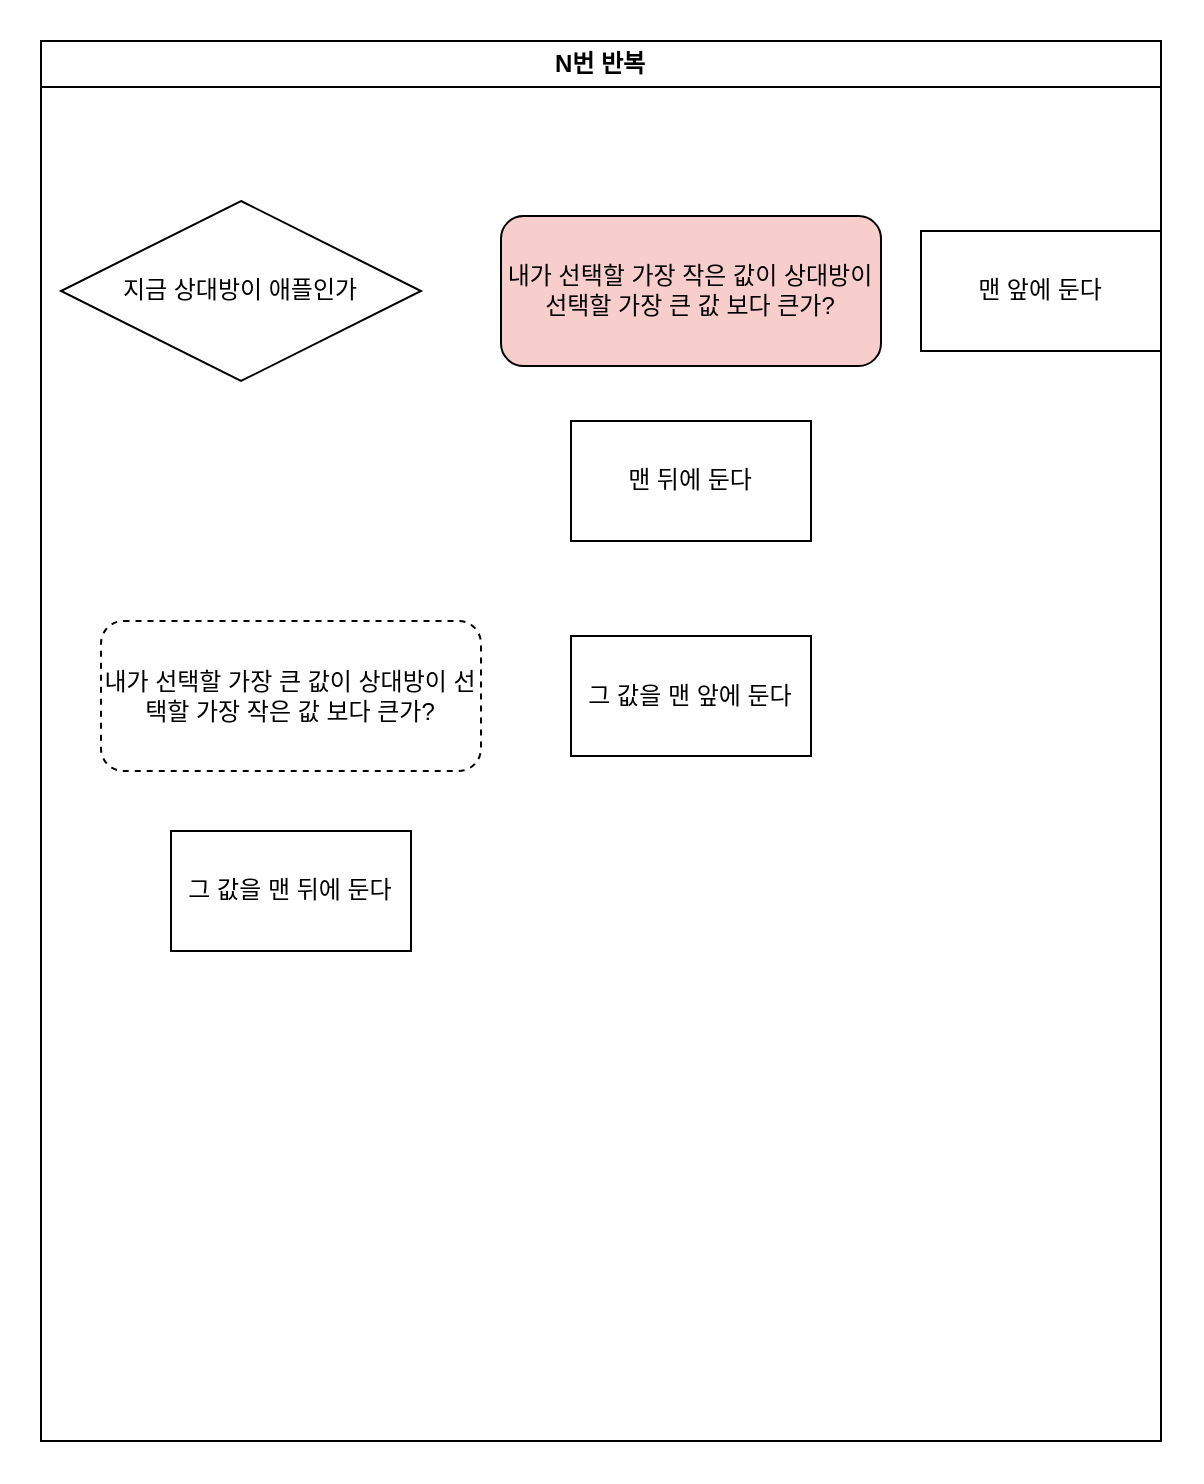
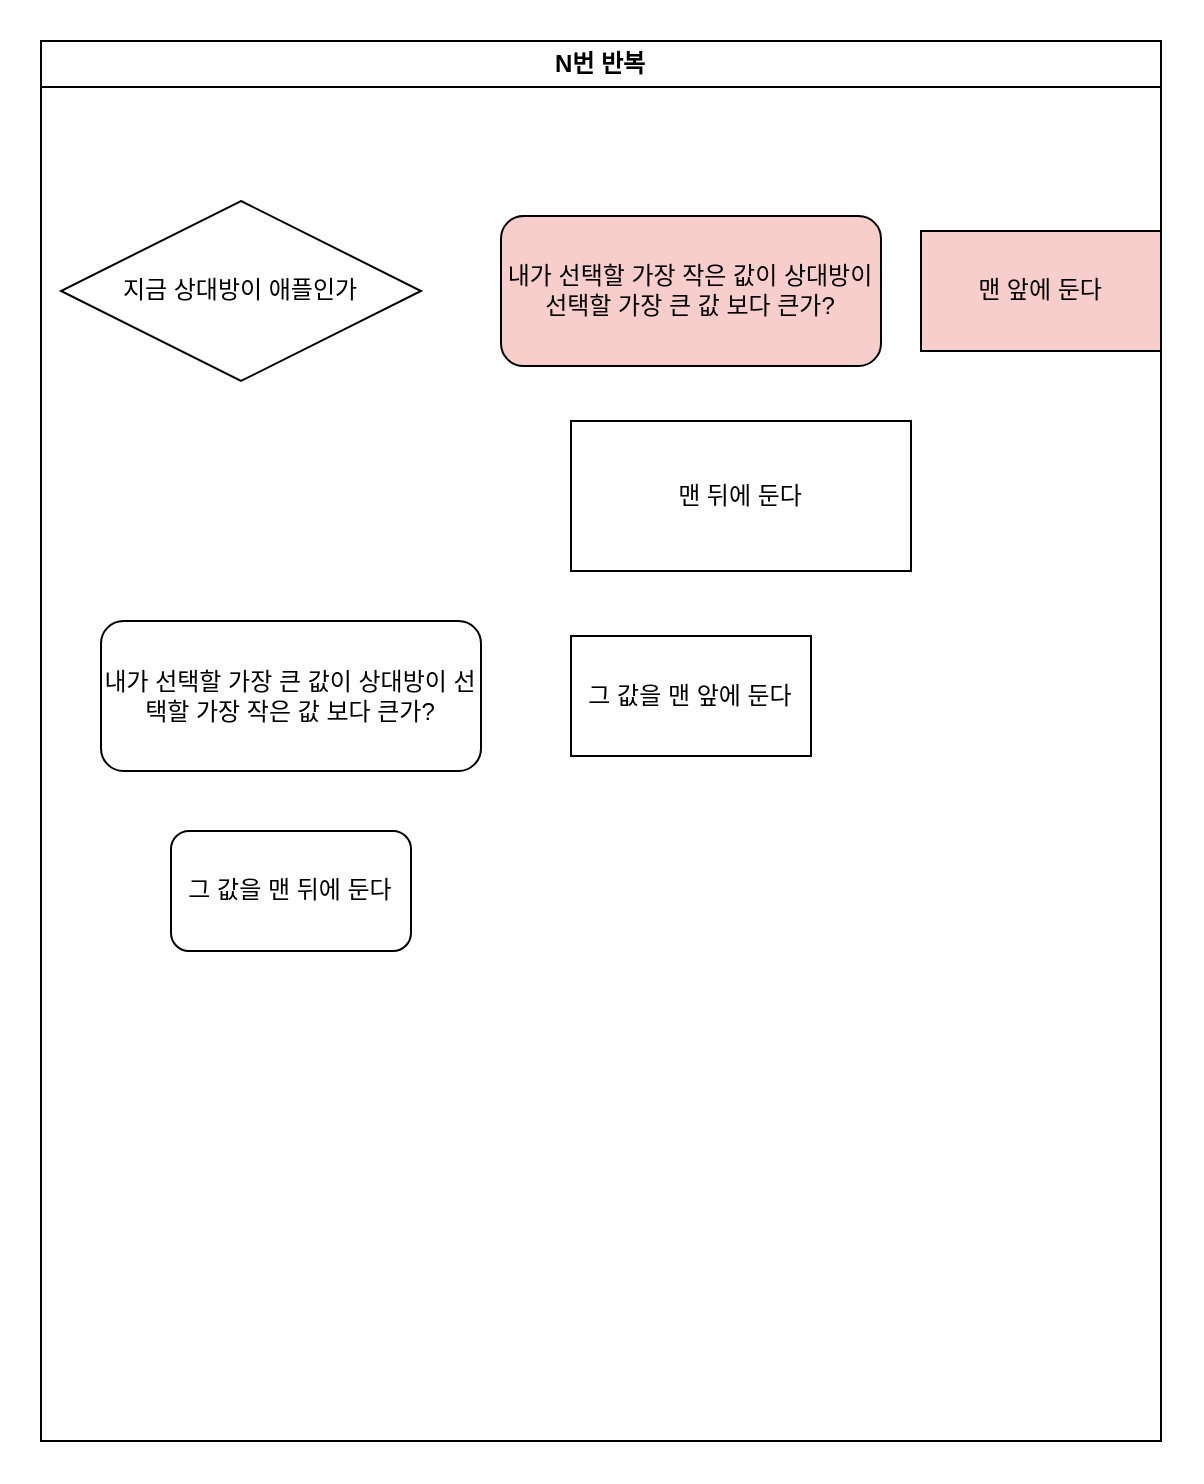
(1041, 291) -> (1041, 291)
(691, 481) -> (741, 496)
(291, 696) -> (291, 696)
(291, 891) -> (291, 891)
